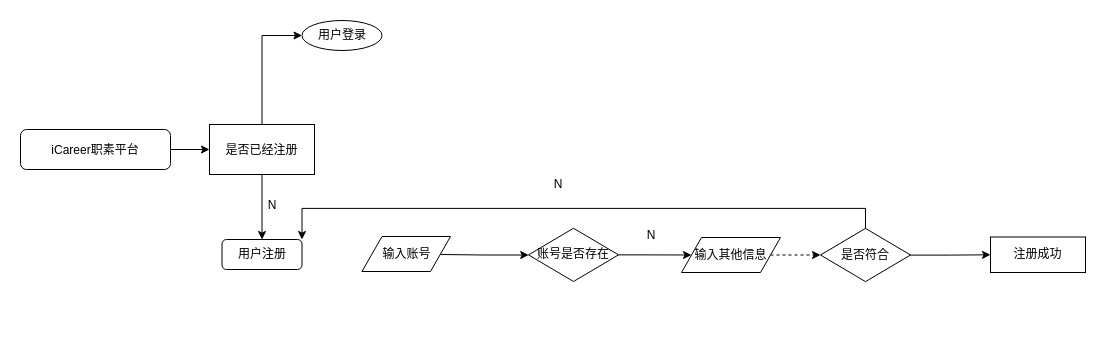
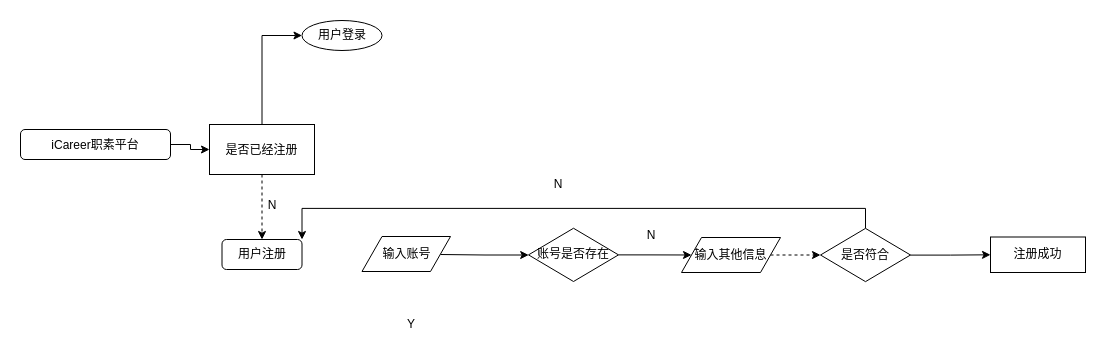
(96, 150) -> (96, 145)
(262, 202) -> (262, 202)
none -> (411, 325)
